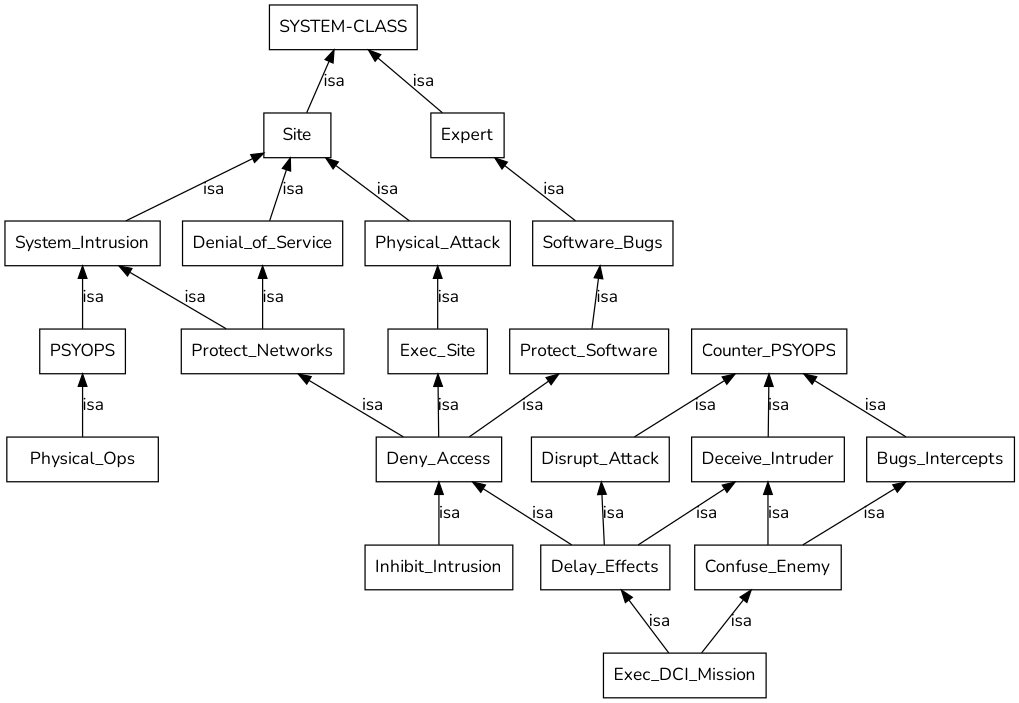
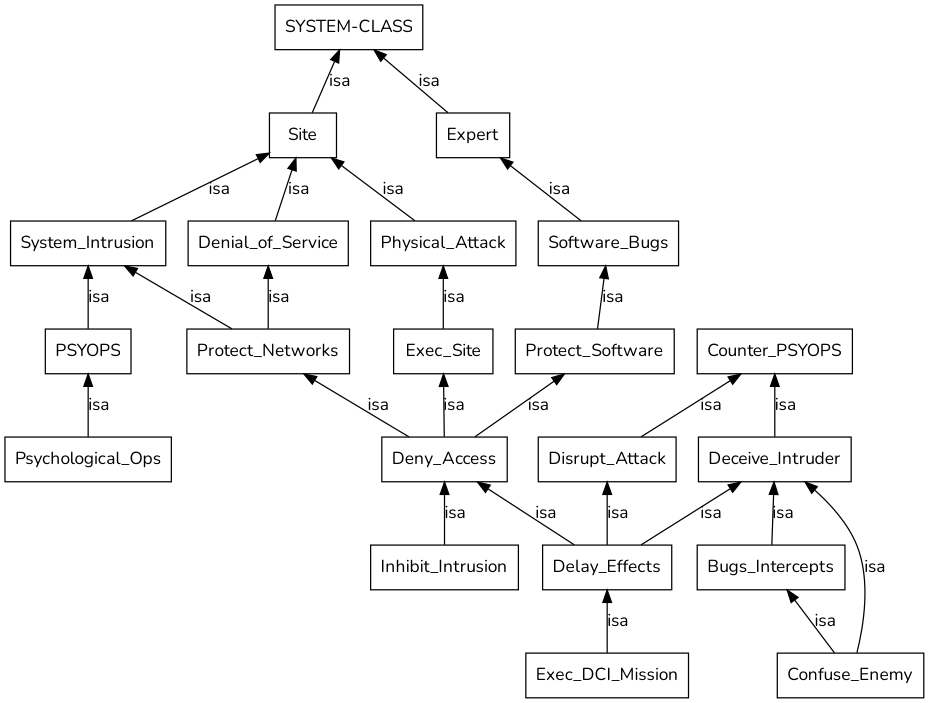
(860, 409) -> (773, 520)
(83, 459) -> (88, 459)
(722, 627) -> none
